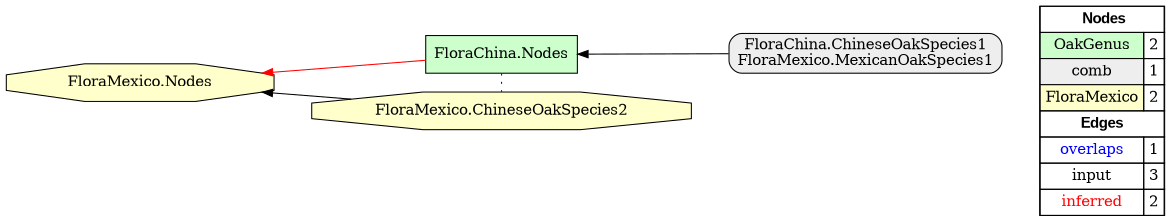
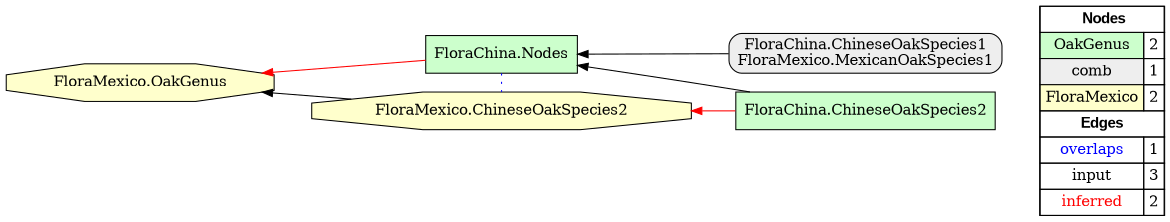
(140, 83) -> (140, 83)
none -> (866, 111)
